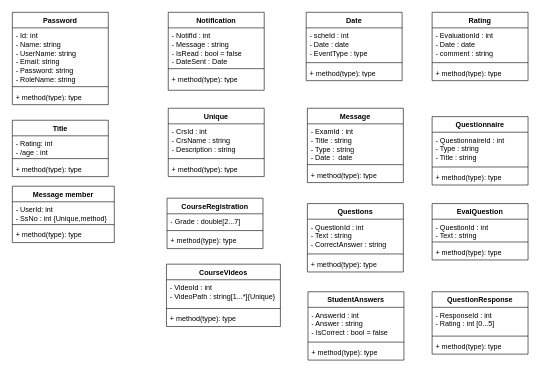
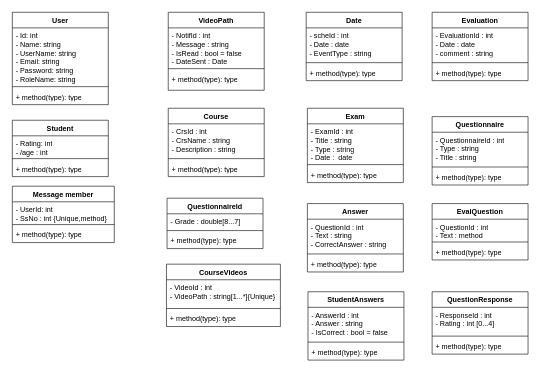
(60, 21) -> (60, 21)
(216, 21) -> (216, 21)
(480, 21) -> (480, 21)
(342, 45) -> (346, 45)
(216, 117) -> (216, 117)
(356, 117) -> (356, 117)
(60, 129) -> (60, 129)
(215, 207) -> (215, 207)
(356, 212) -> (356, 212)
(210, 222) -> (210, 222)
(467, 232) -> (467, 232)
(471, 320) -> (471, 320)
